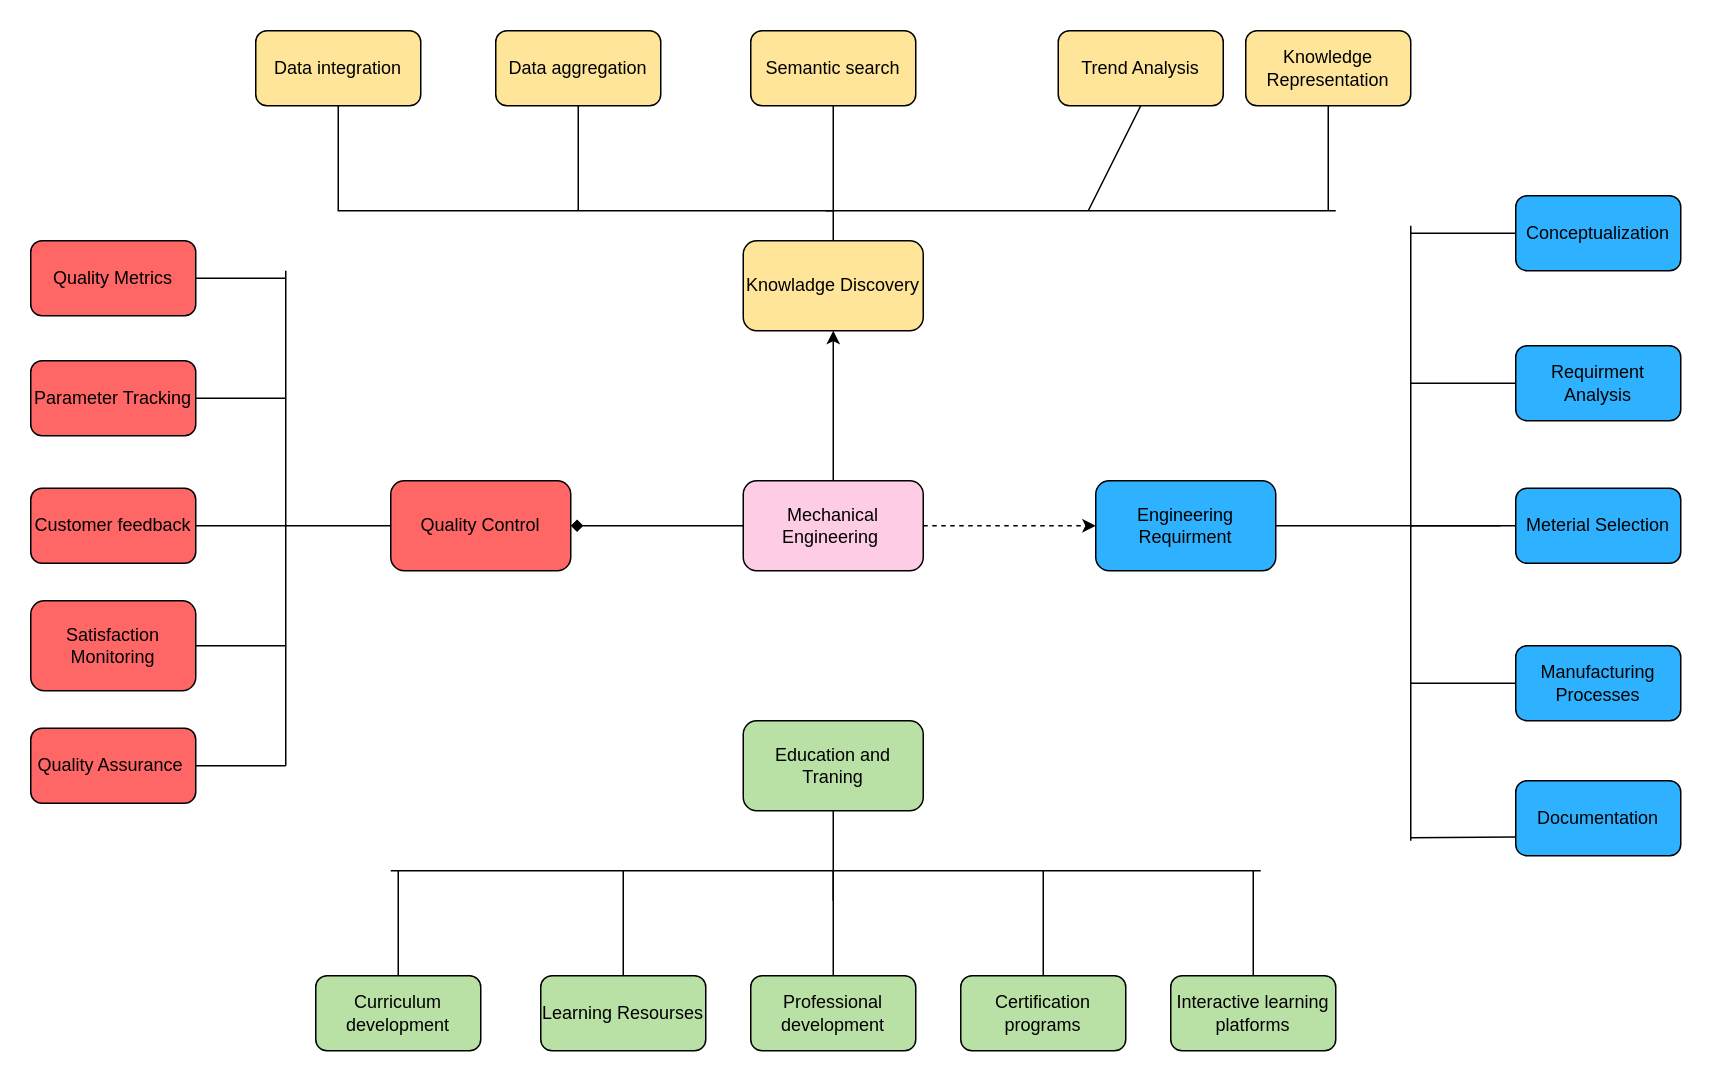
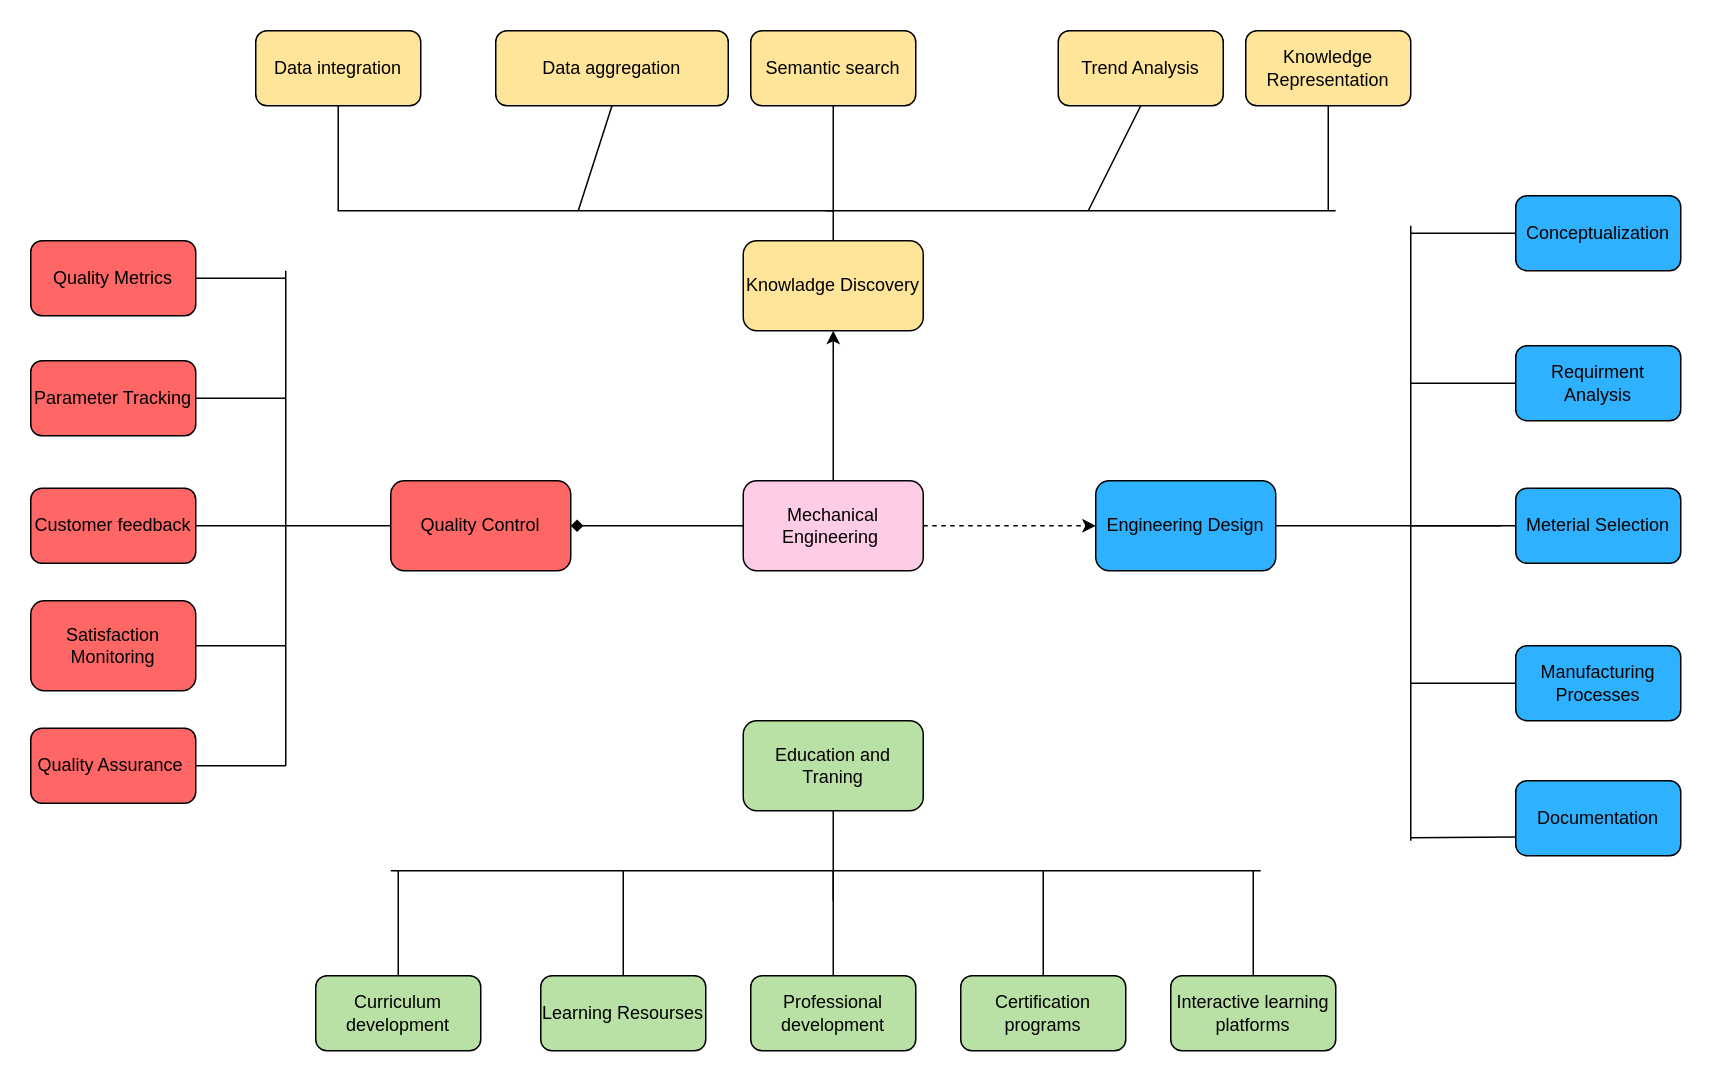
(578, 68) -> (612, 68)
(1186, 526) -> (1186, 526)
